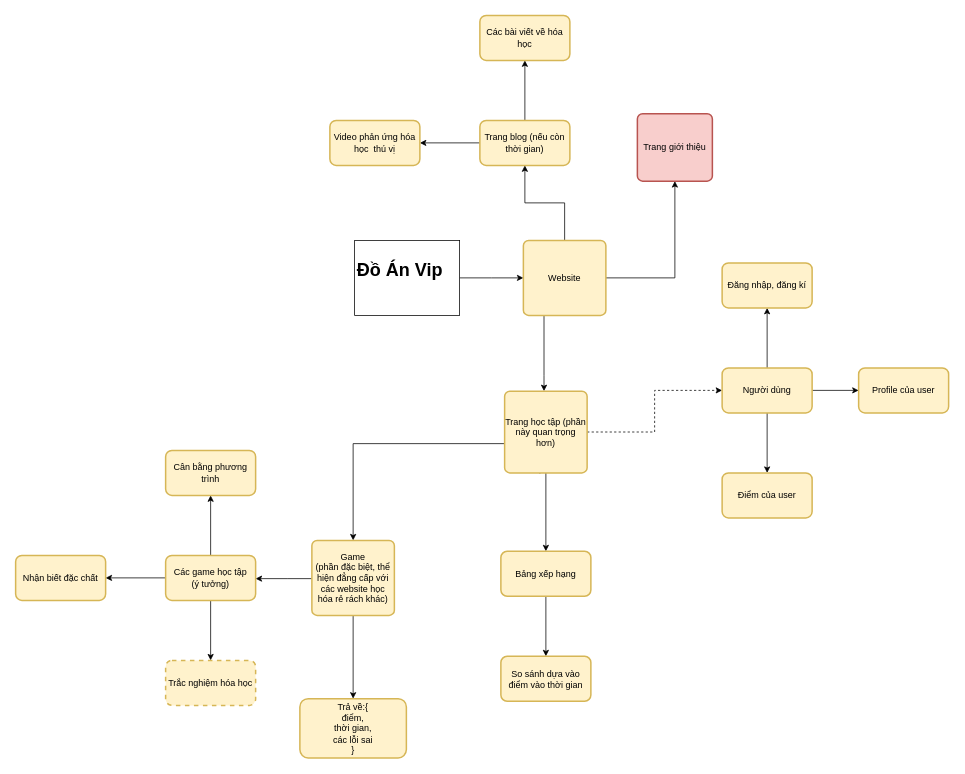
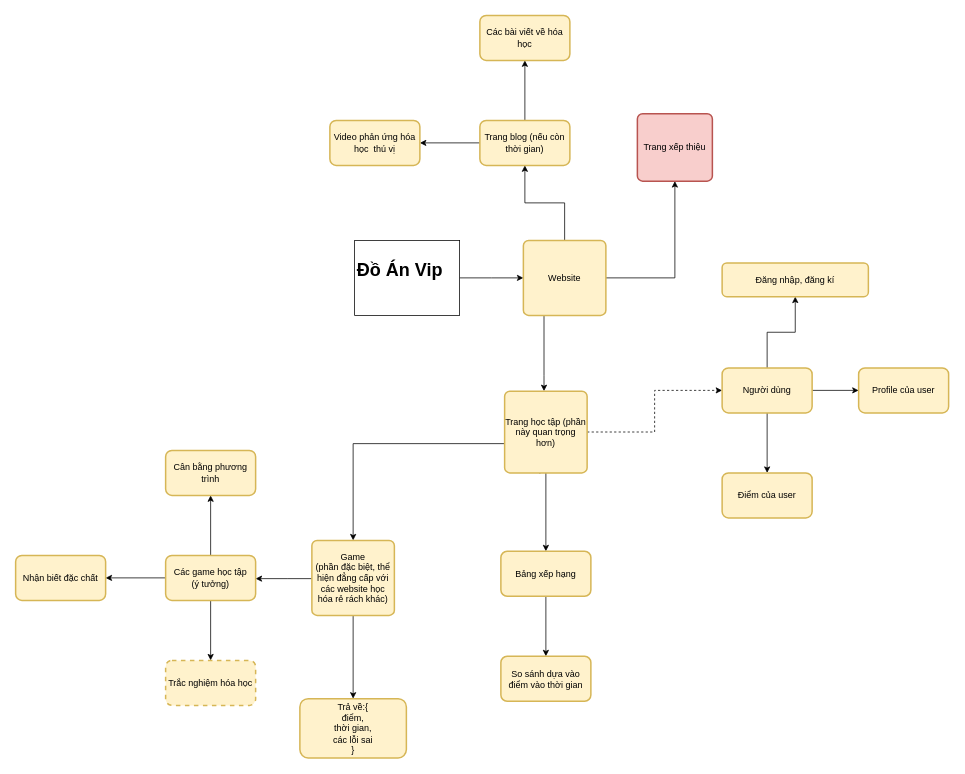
(675, 147) -> (675, 147)
(767, 285) -> (795, 280)
